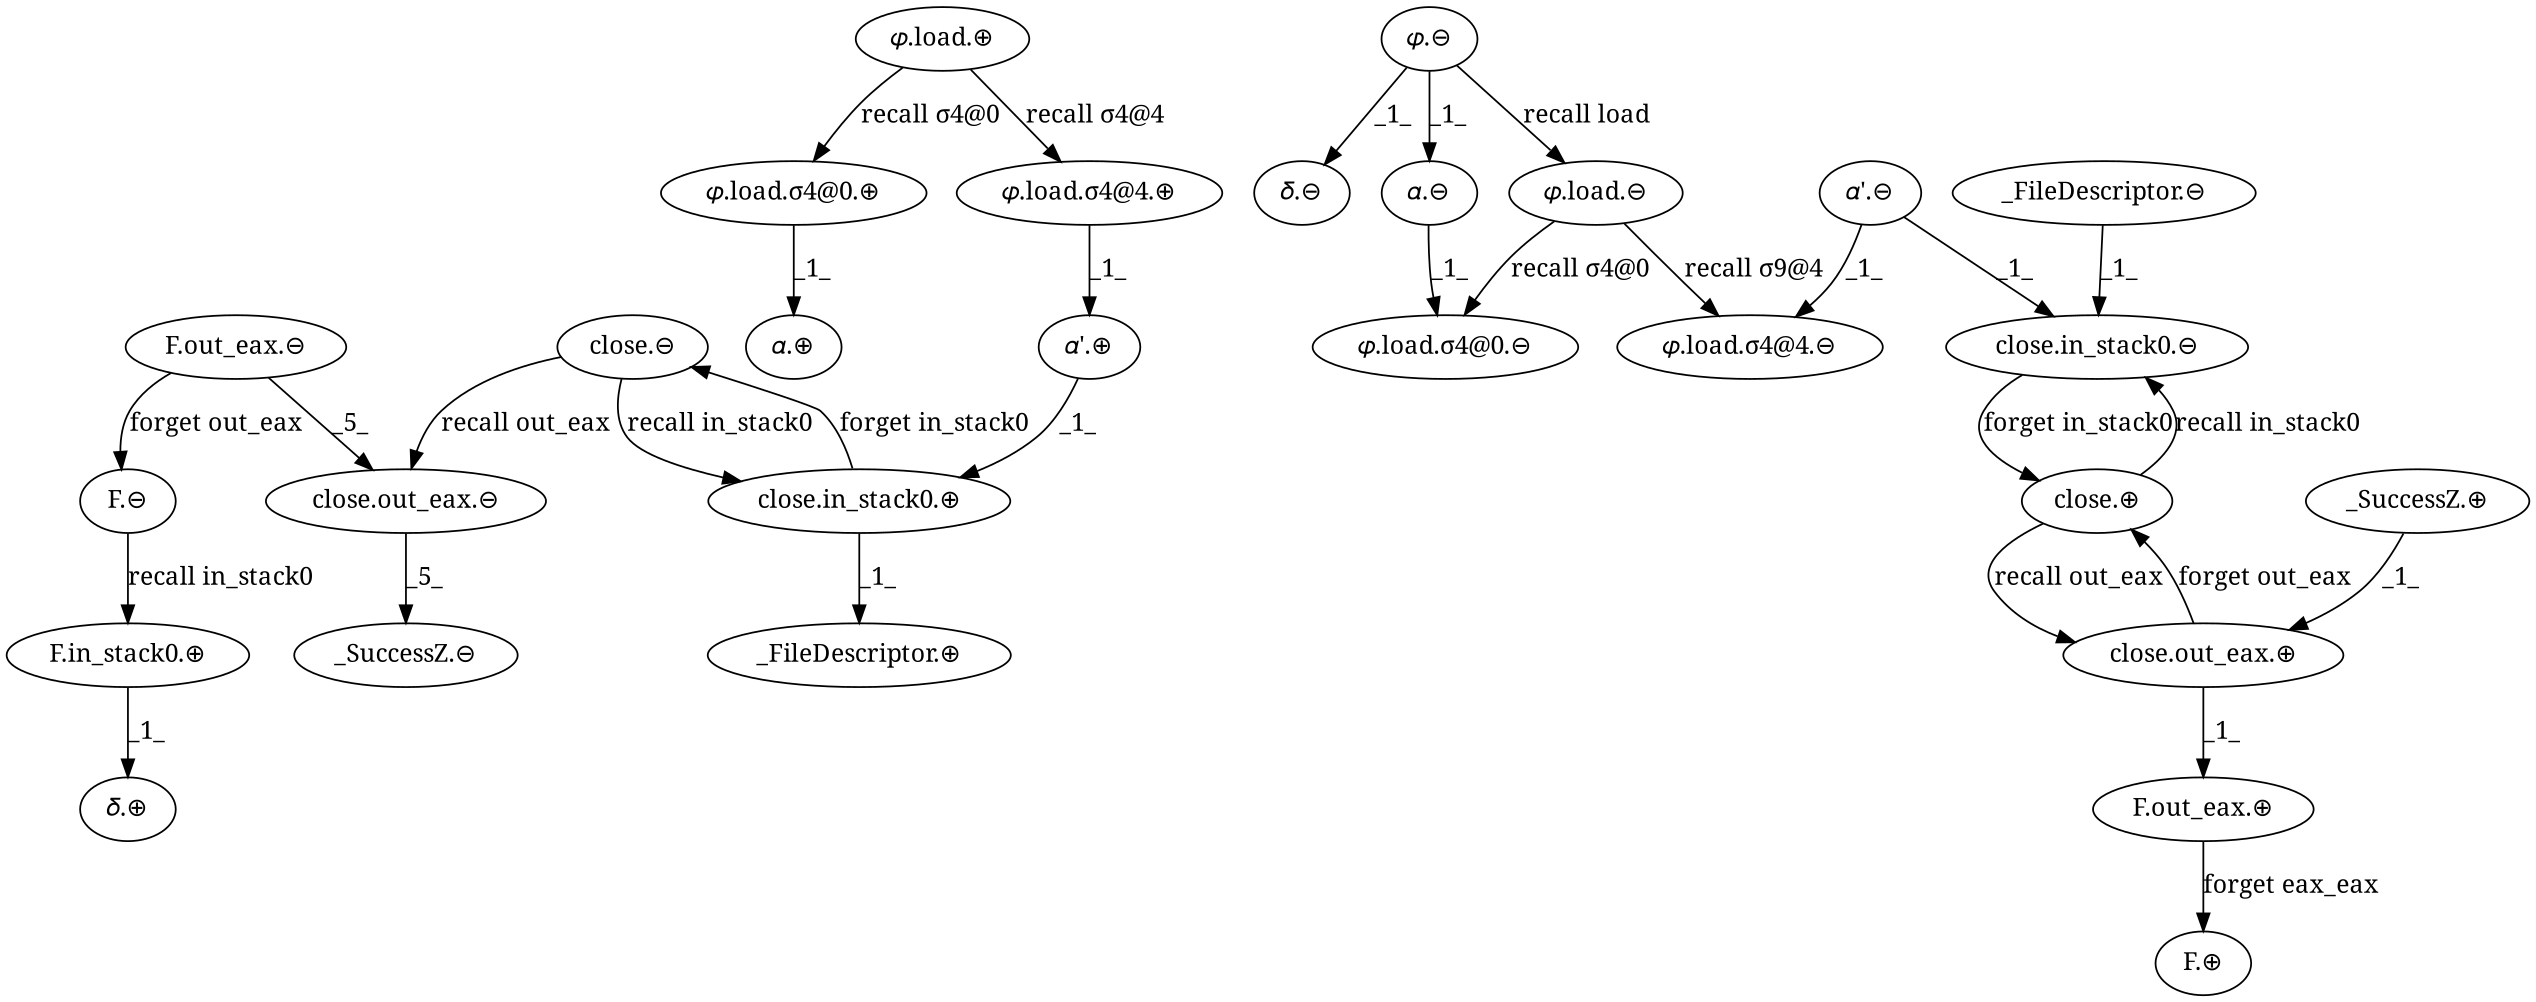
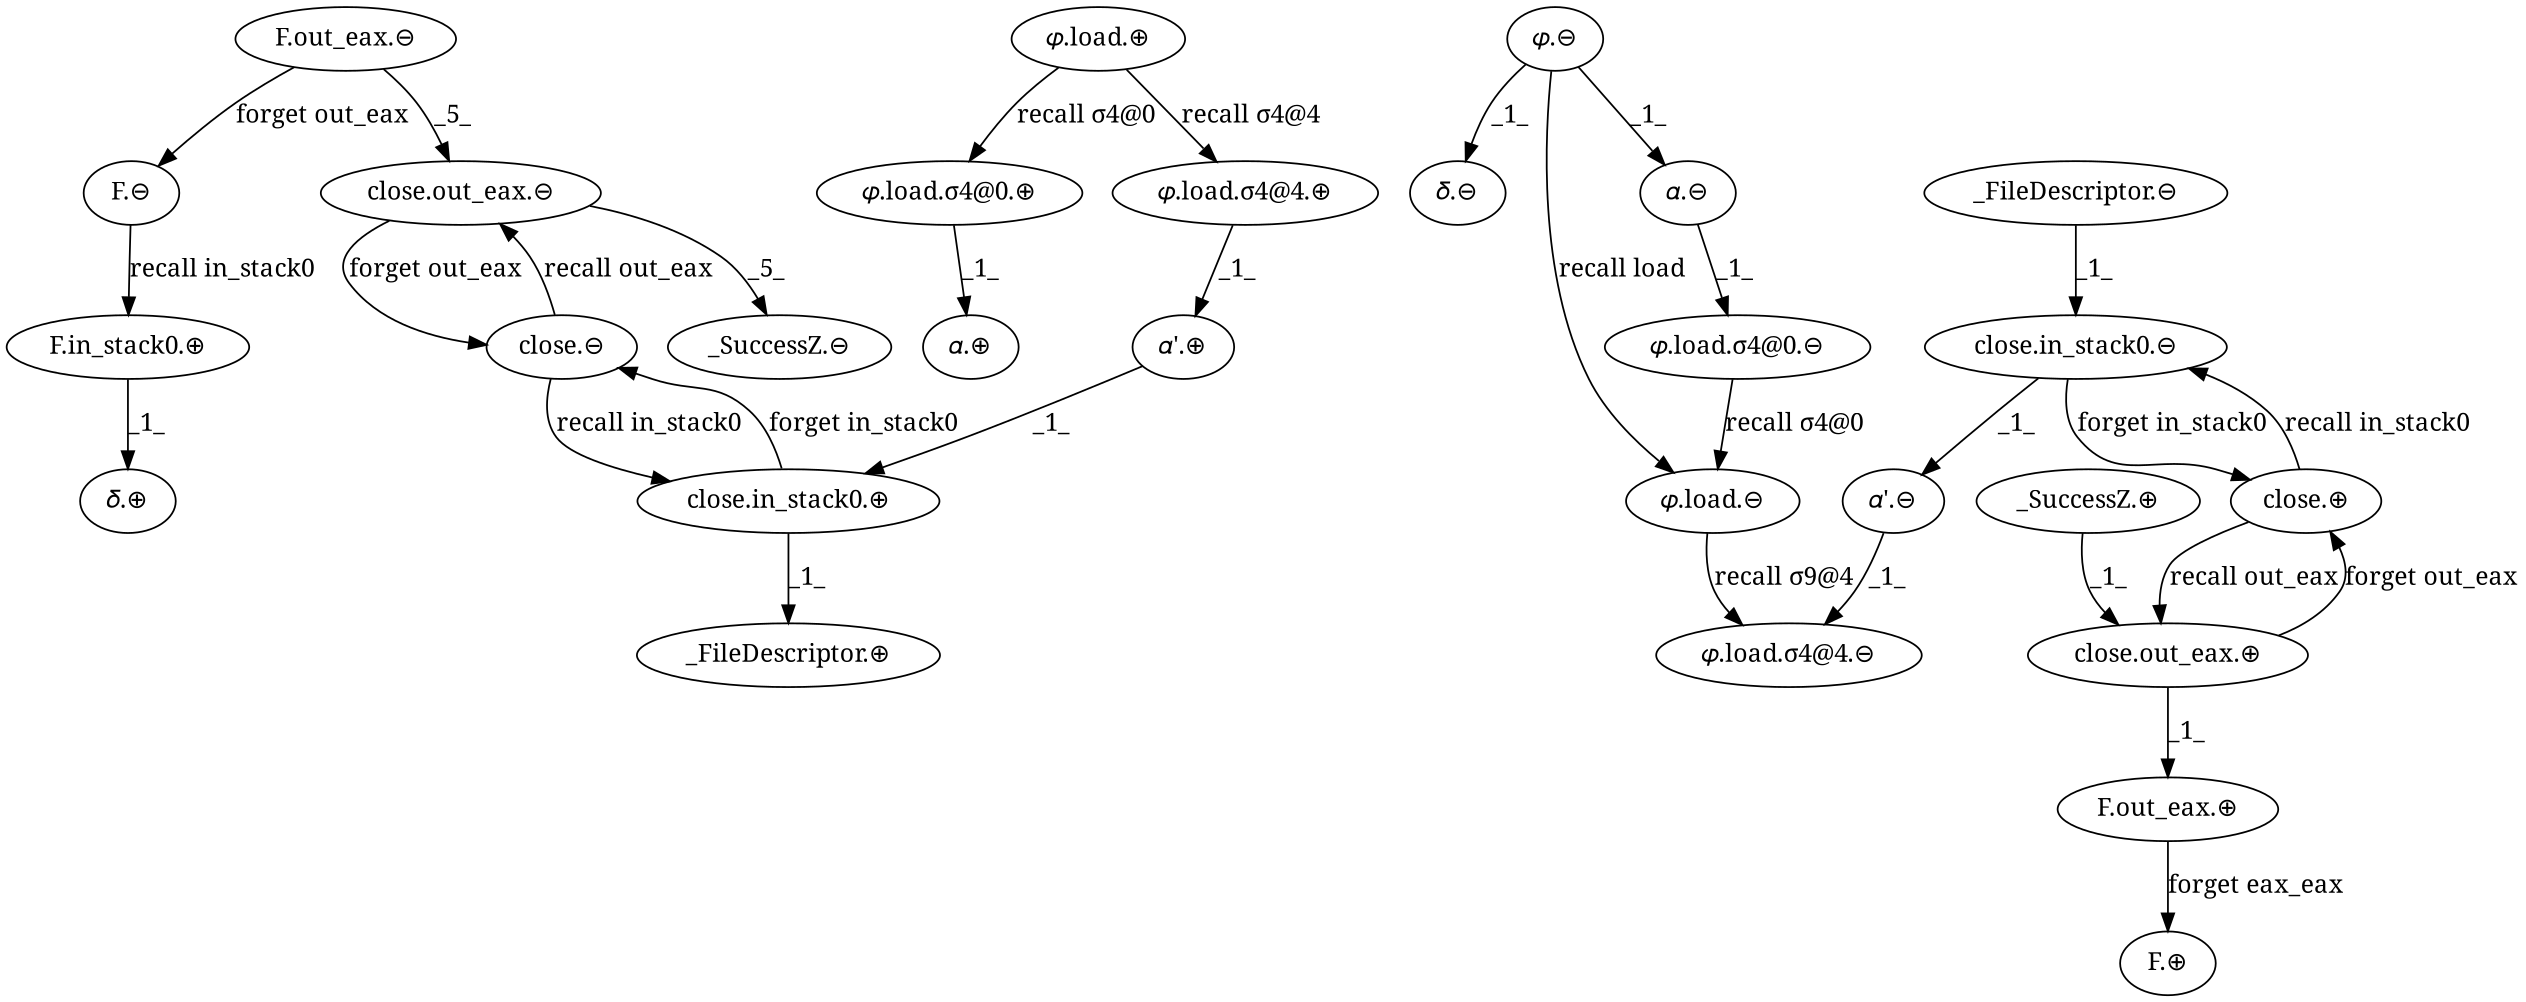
(1511, 257) -> (1727, 415)
(1971, 262) -> (1987, 420)
none -> (367, 302)
